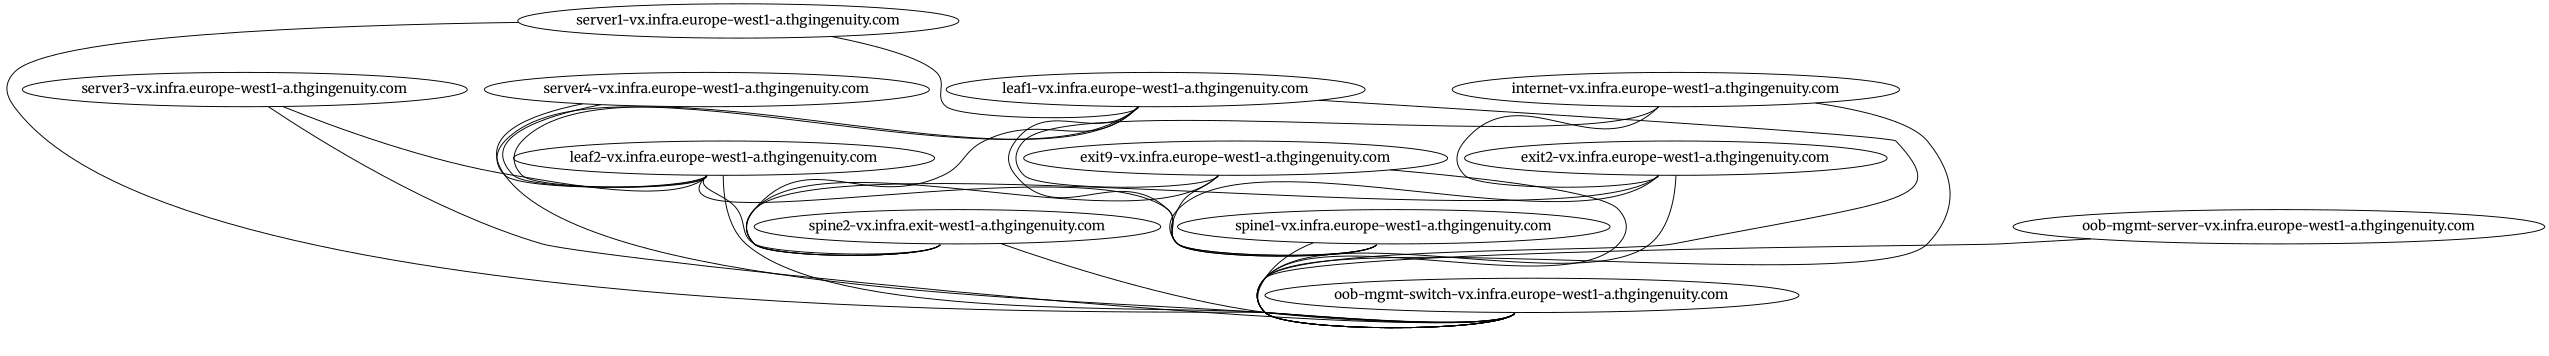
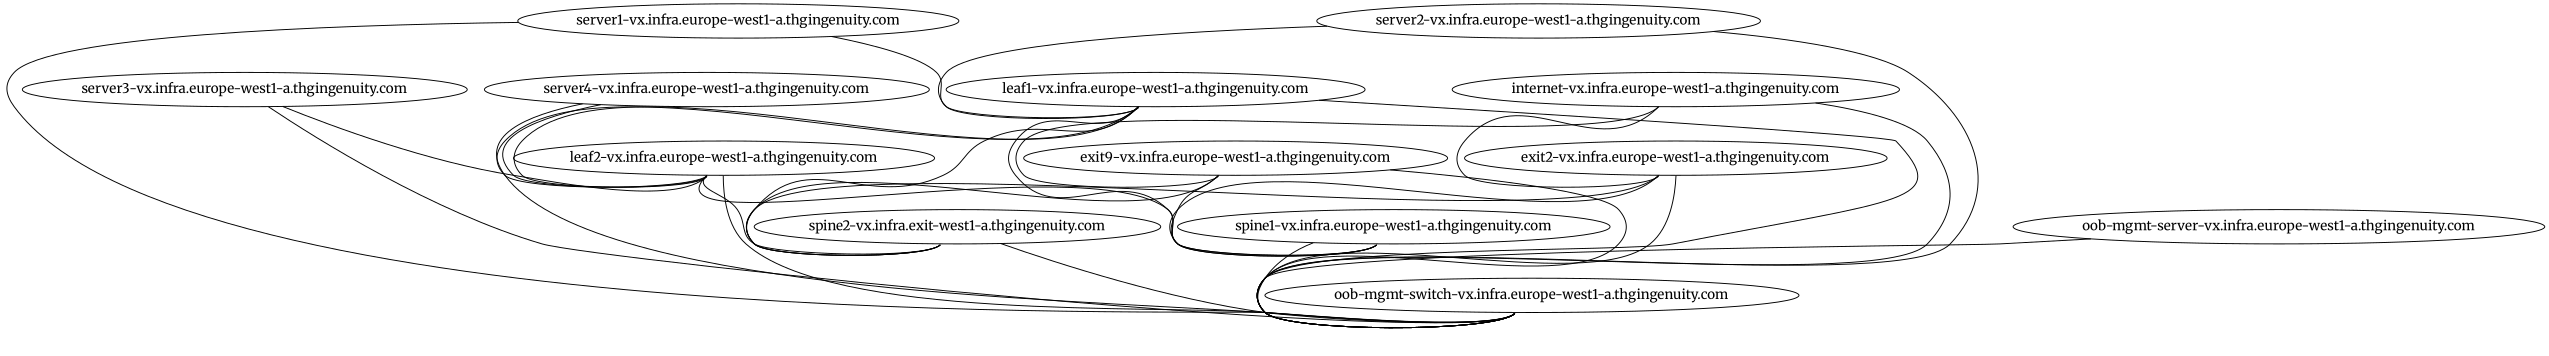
none -> (1539, 21)
